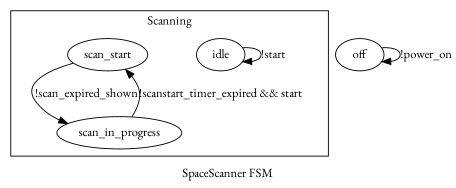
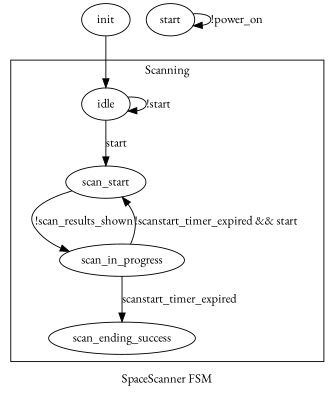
none -> (106, 20)
(360, 55) -> (170, 20)
(87, 94) -> (84, 221)
none -> (106, 139)
none -> (122, 338)
